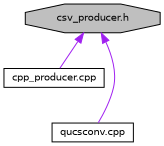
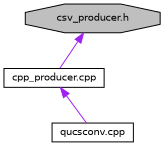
(114, 83) -> (76, 109)
